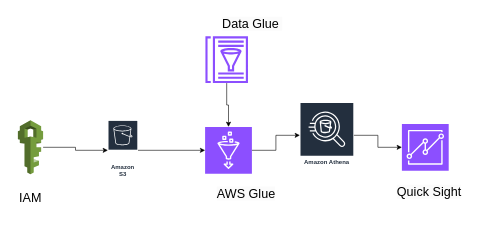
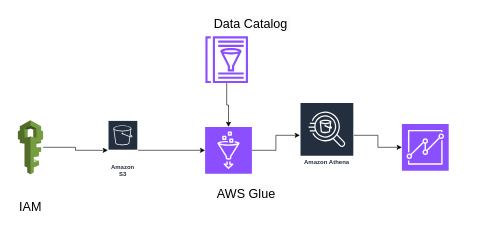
(252, 21) -> (252, 21)
(432, 195) -> none
(30, 197) -> (30, 206)
